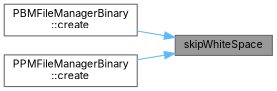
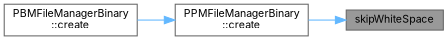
(151, 33) -> (151, 20)
